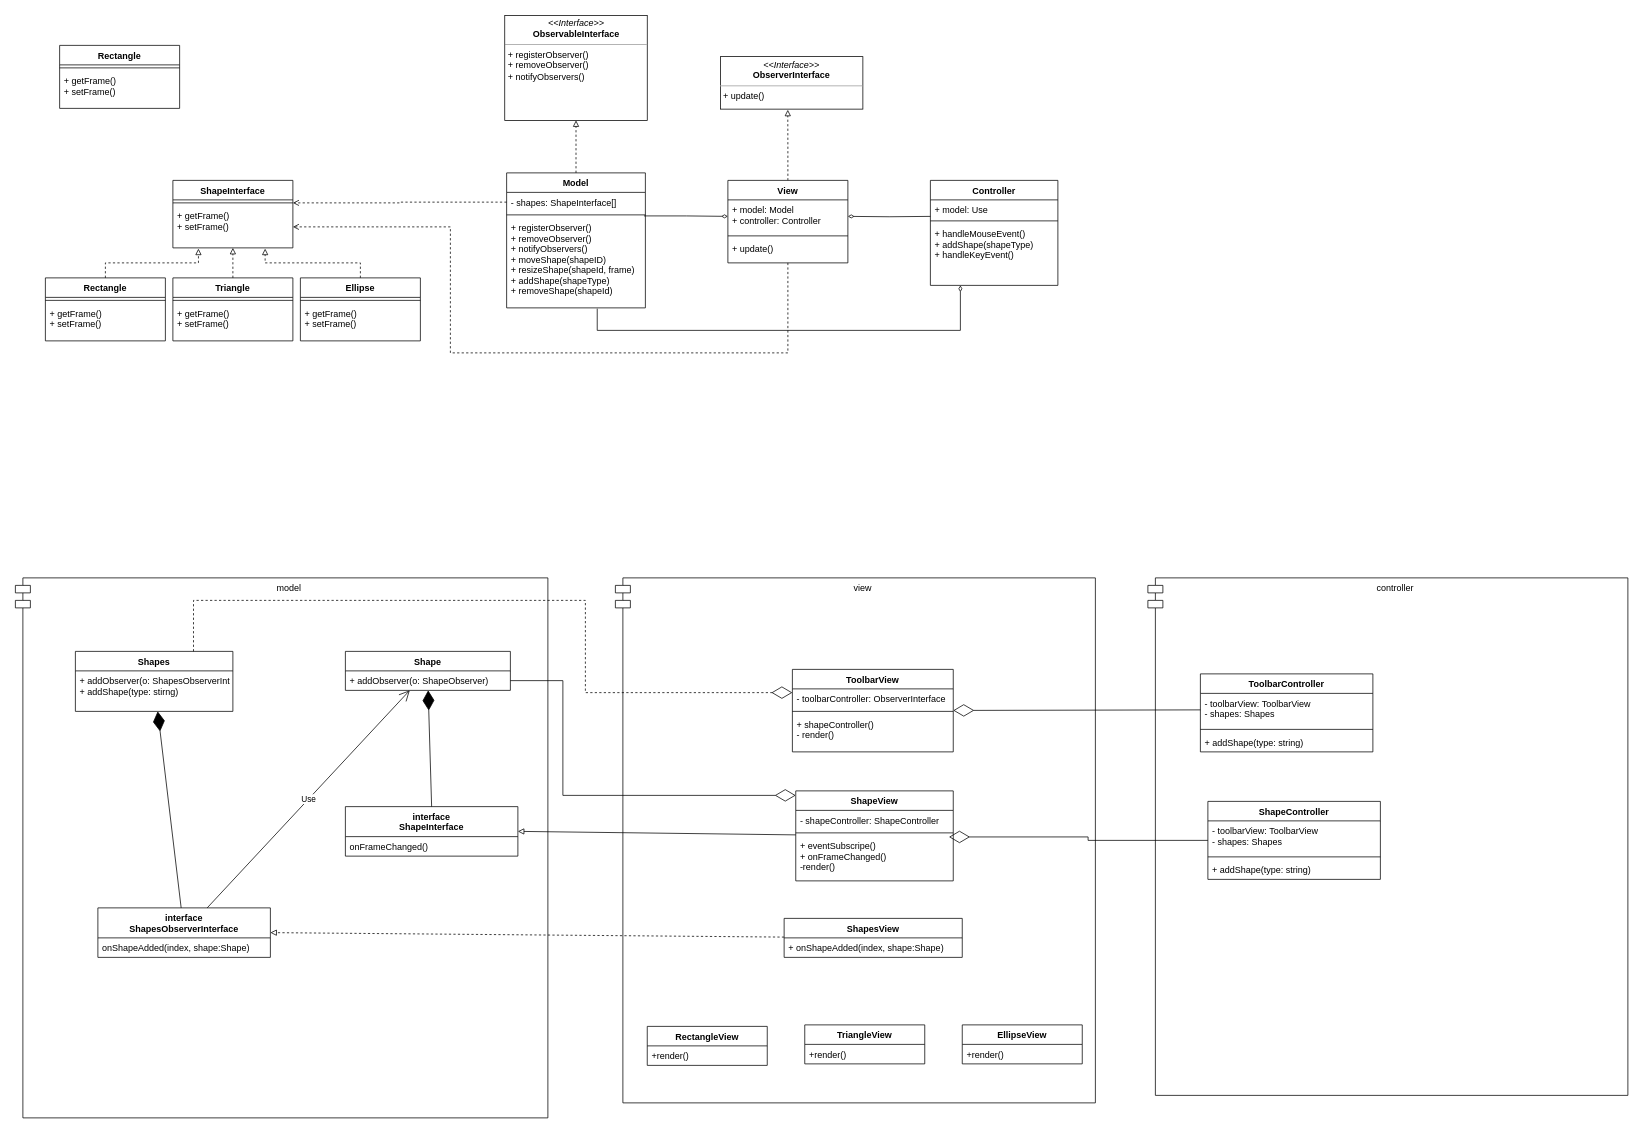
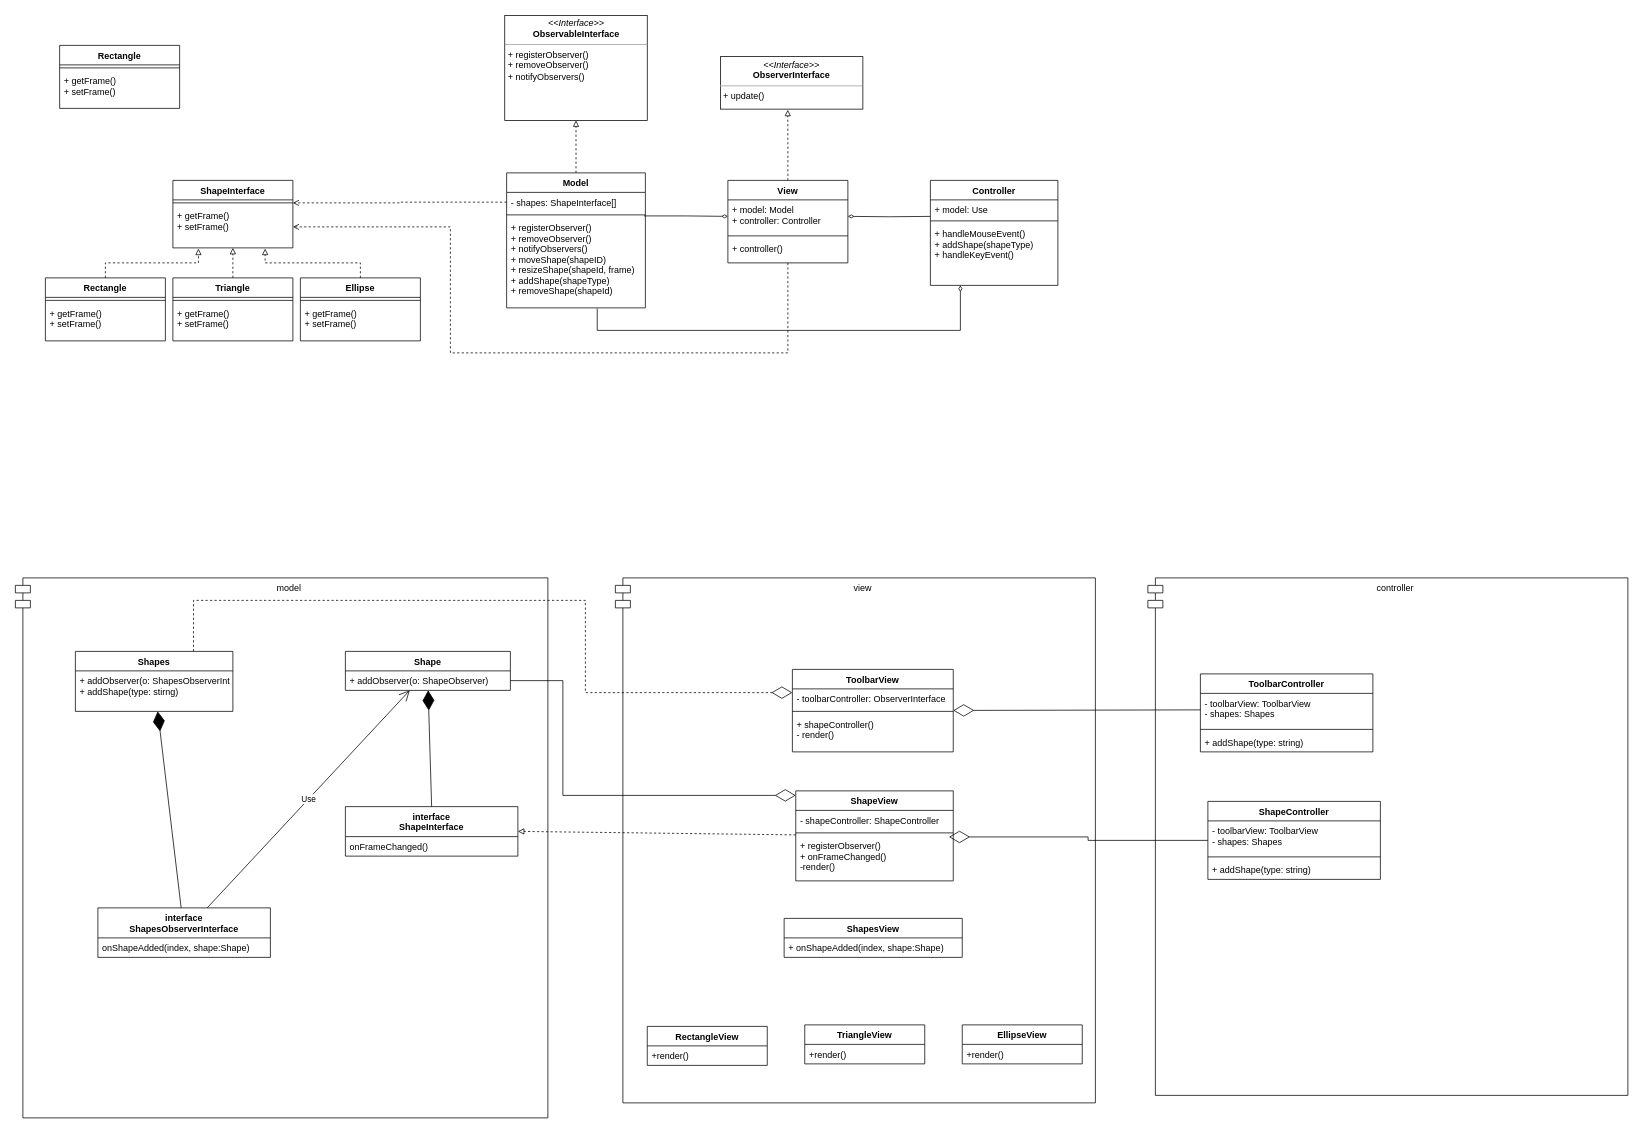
(756, 249) -> (764, 249)
(658, 833) -> (658, 833)
(843, 846) -> (848, 846)
(530, 935) -> none
